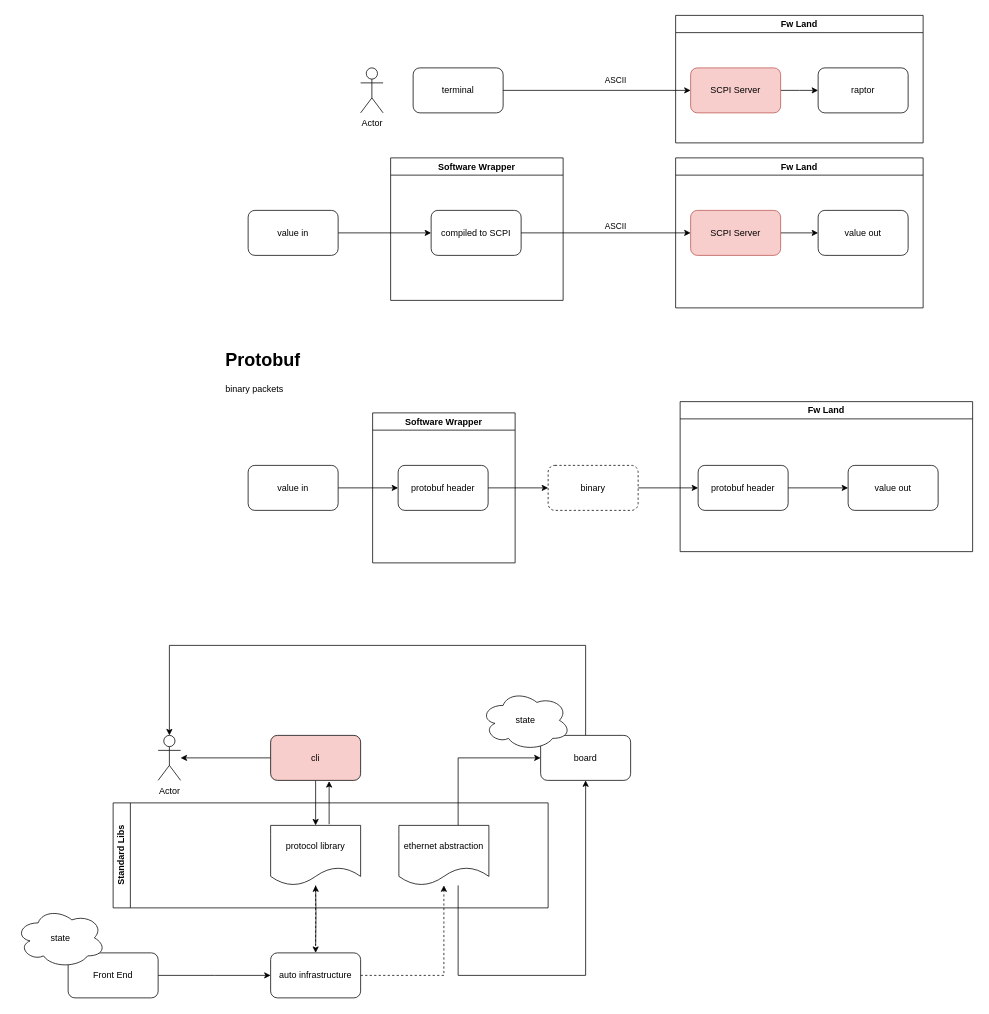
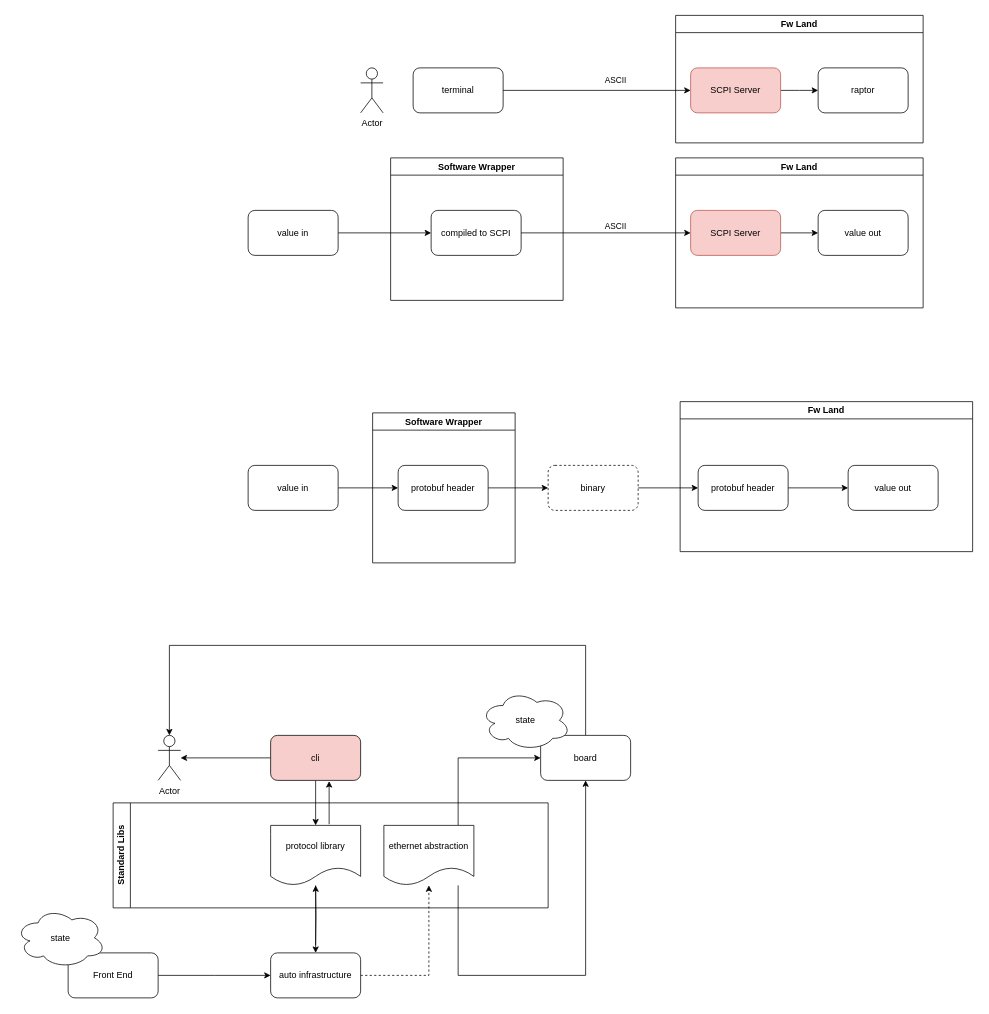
(293, 375) -> none
(444, 855) -> (429, 855)
(315, 947) -> (315, 947)
